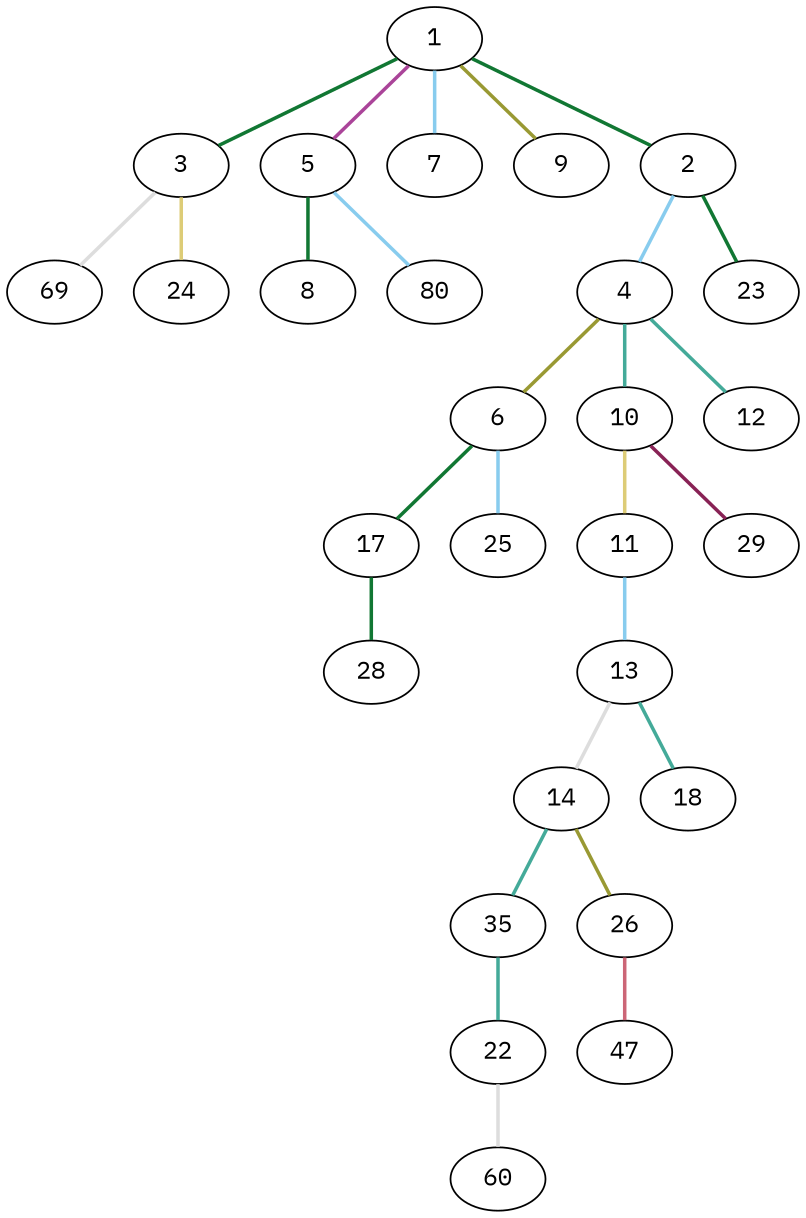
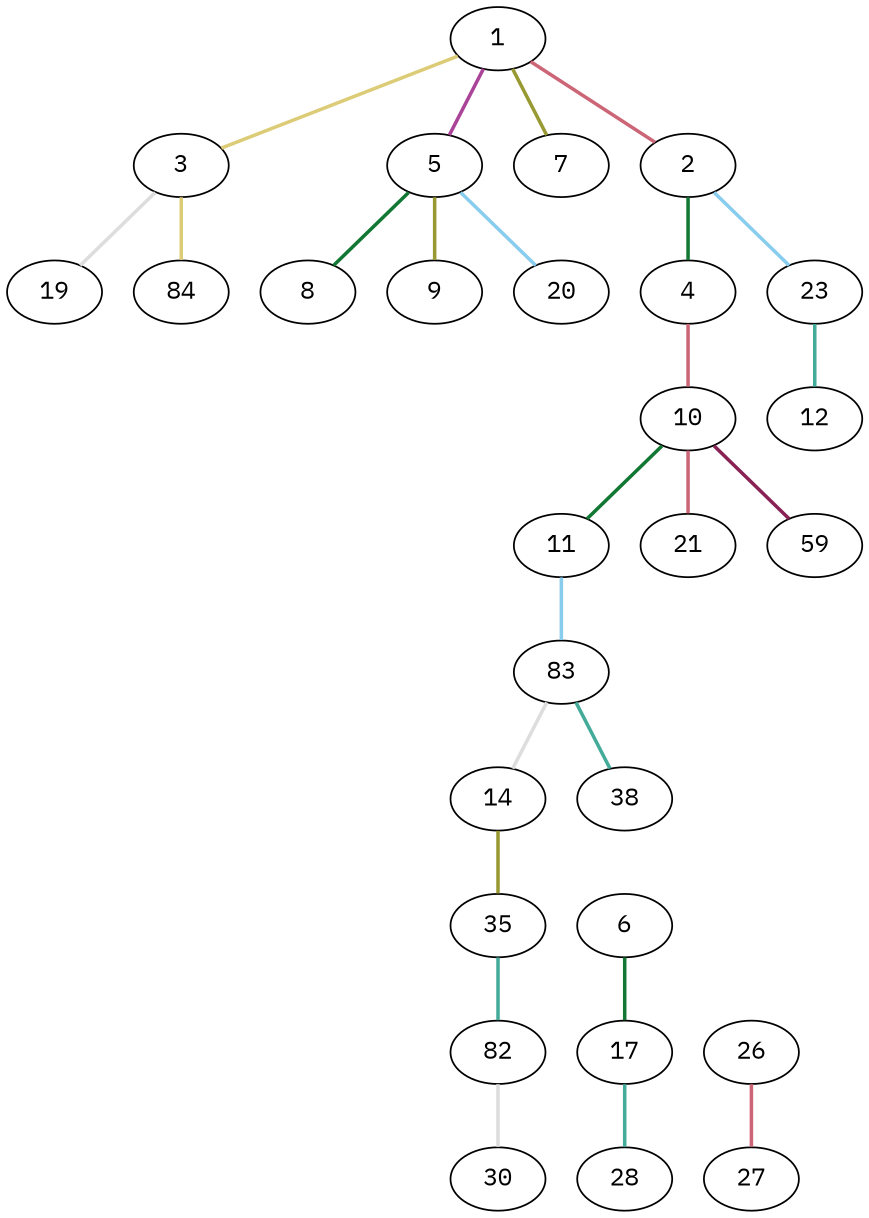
(308, 102) -> (340, 102)
(435, 102) -> (530, 102)
(498, 102) -> (435, 229)
(561, 102) -> (593, 102)
(656, 229) -> (688, 229)
(720, 229) -> (752, 229)
(55, 292) -> (55, 292)
(181, 292) -> (181, 292)
(435, 292) -> (561, 292)
(625, 355) -> (688, 355)
(561, 356) -> none
(688, 356) -> (815, 355)
(625, 482) -> (625, 482)
(498, 546) -> none
none -> (688, 546)
(751, 546) -> (815, 546)
(371, 609) -> (625, 1115)
(625, 672) -> (561, 672)
(688, 799) -> (625, 799)
(530, 862) -> (498, 862)
(593, 862) -> none
(498, 1052) -> (498, 1052)
(625, 1052) -> (751, 1179)
(498, 1179) -> (498, 1179)
